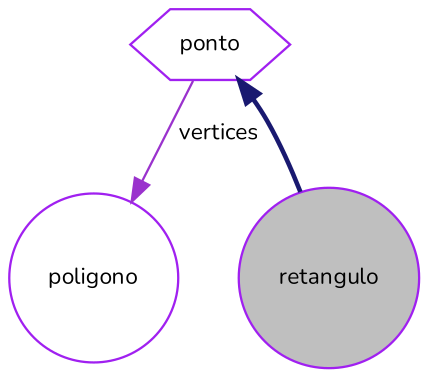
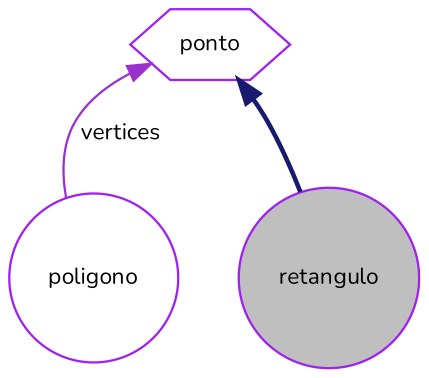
(168, 131) -> (74, 124)
